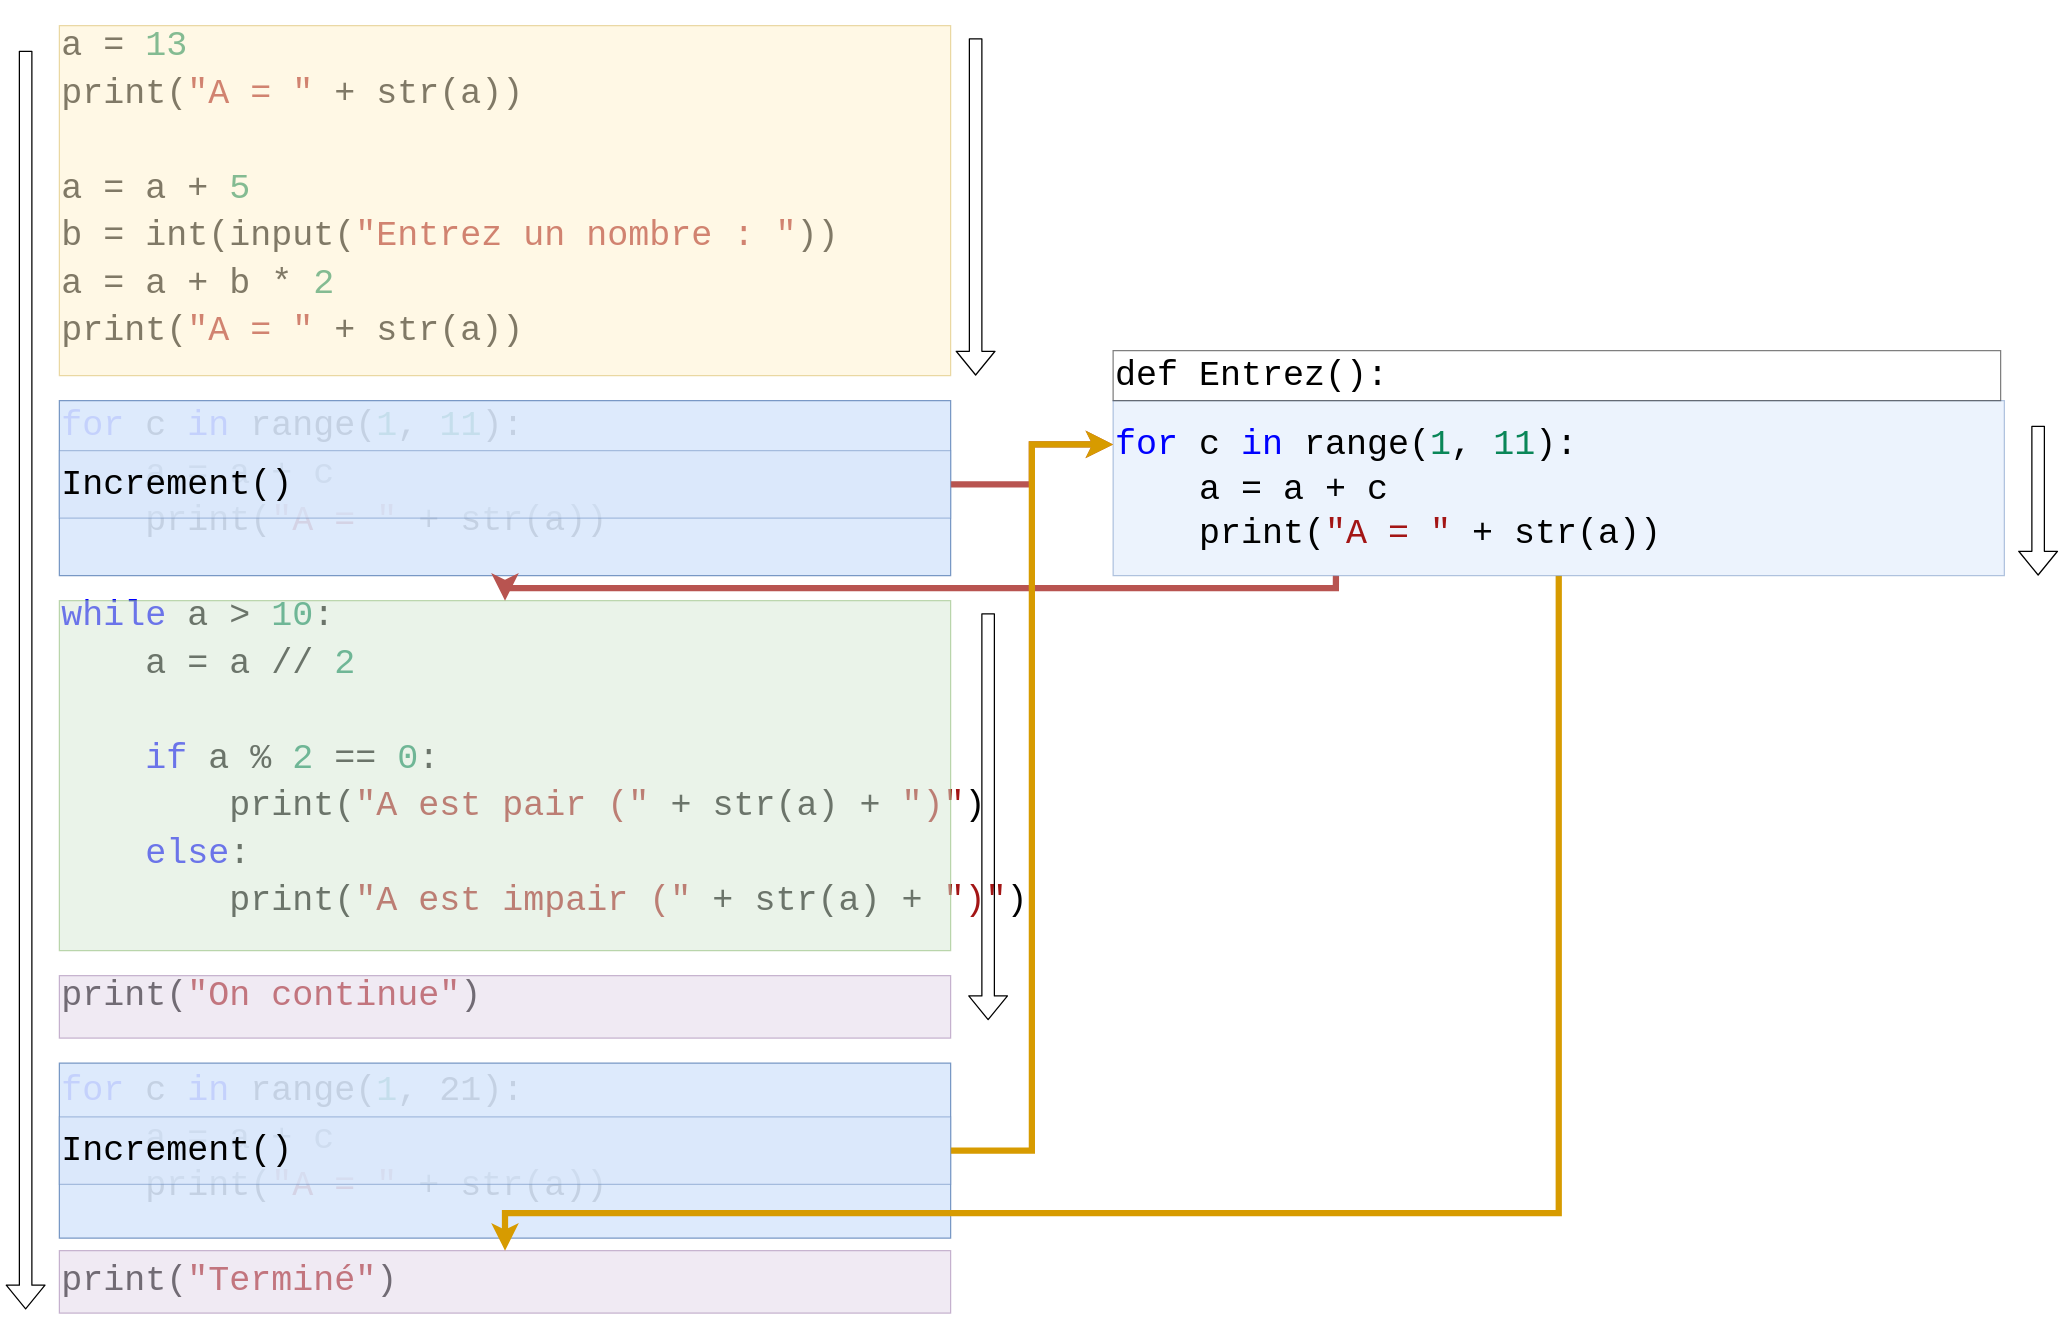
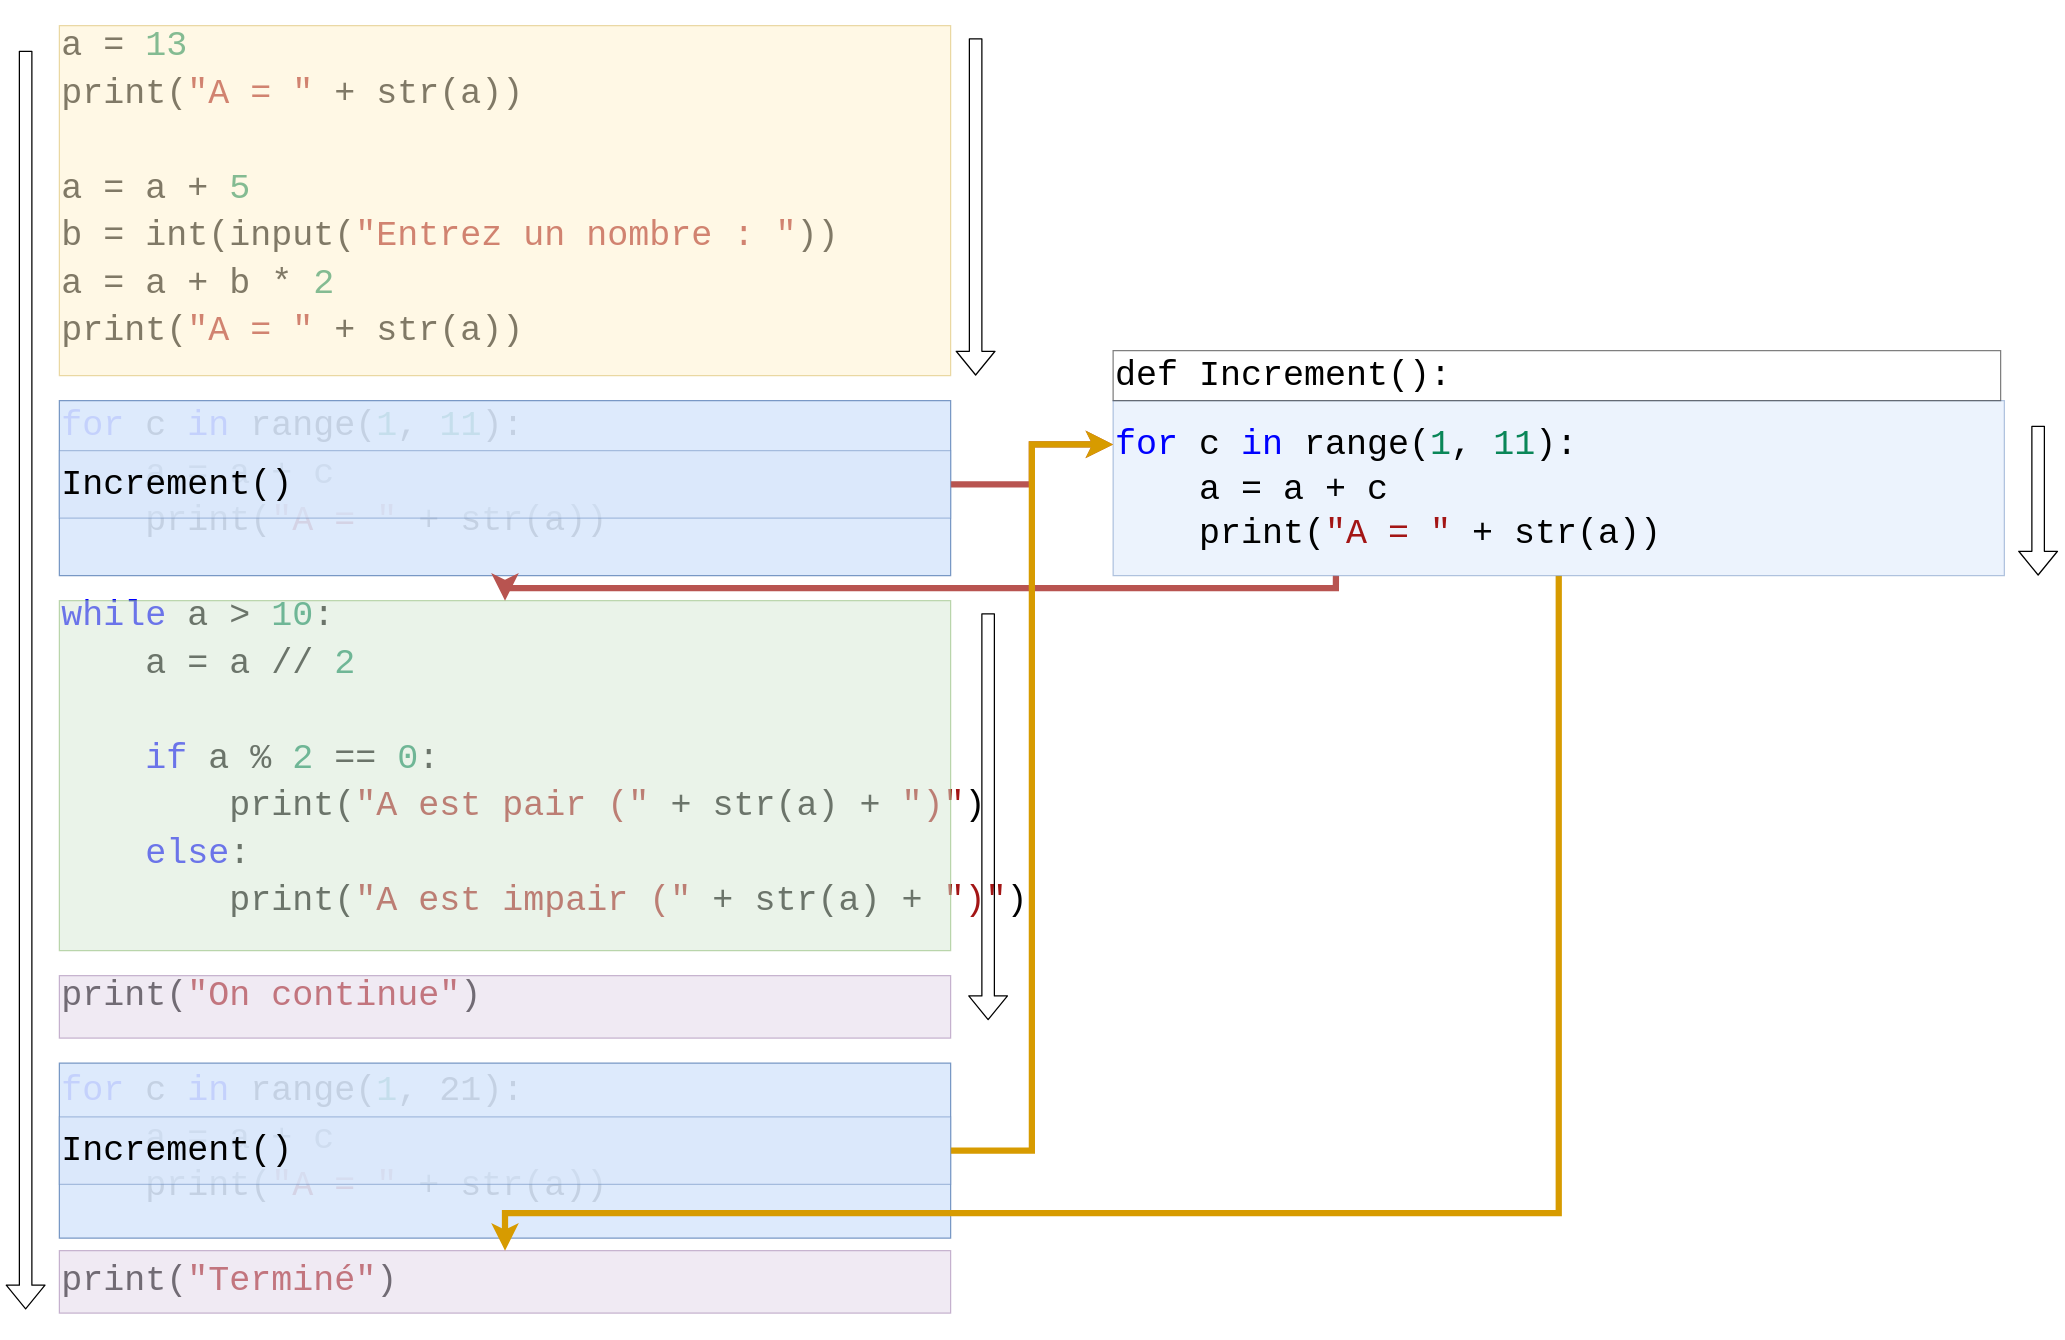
(1234, 376) -> (1263, 376)
